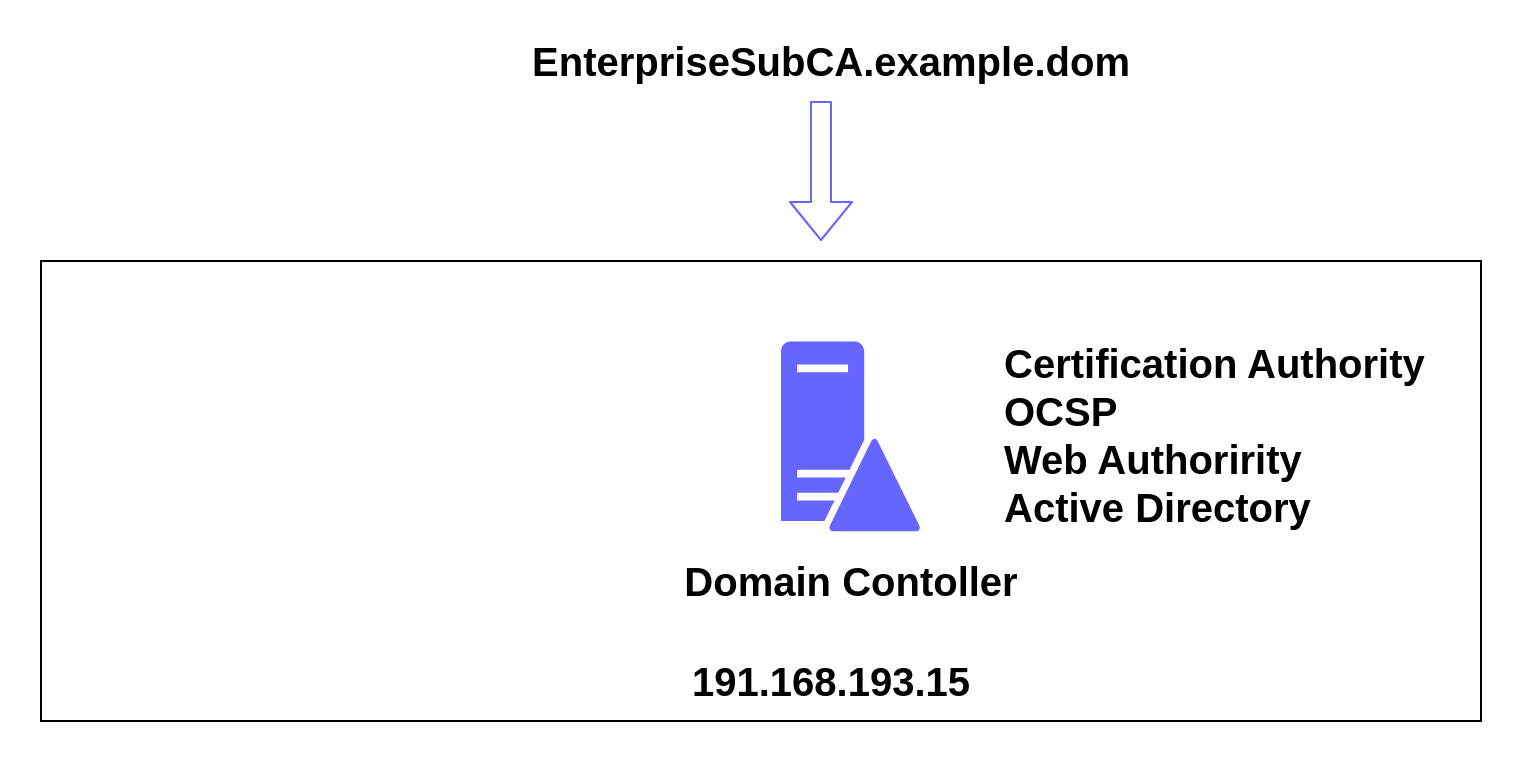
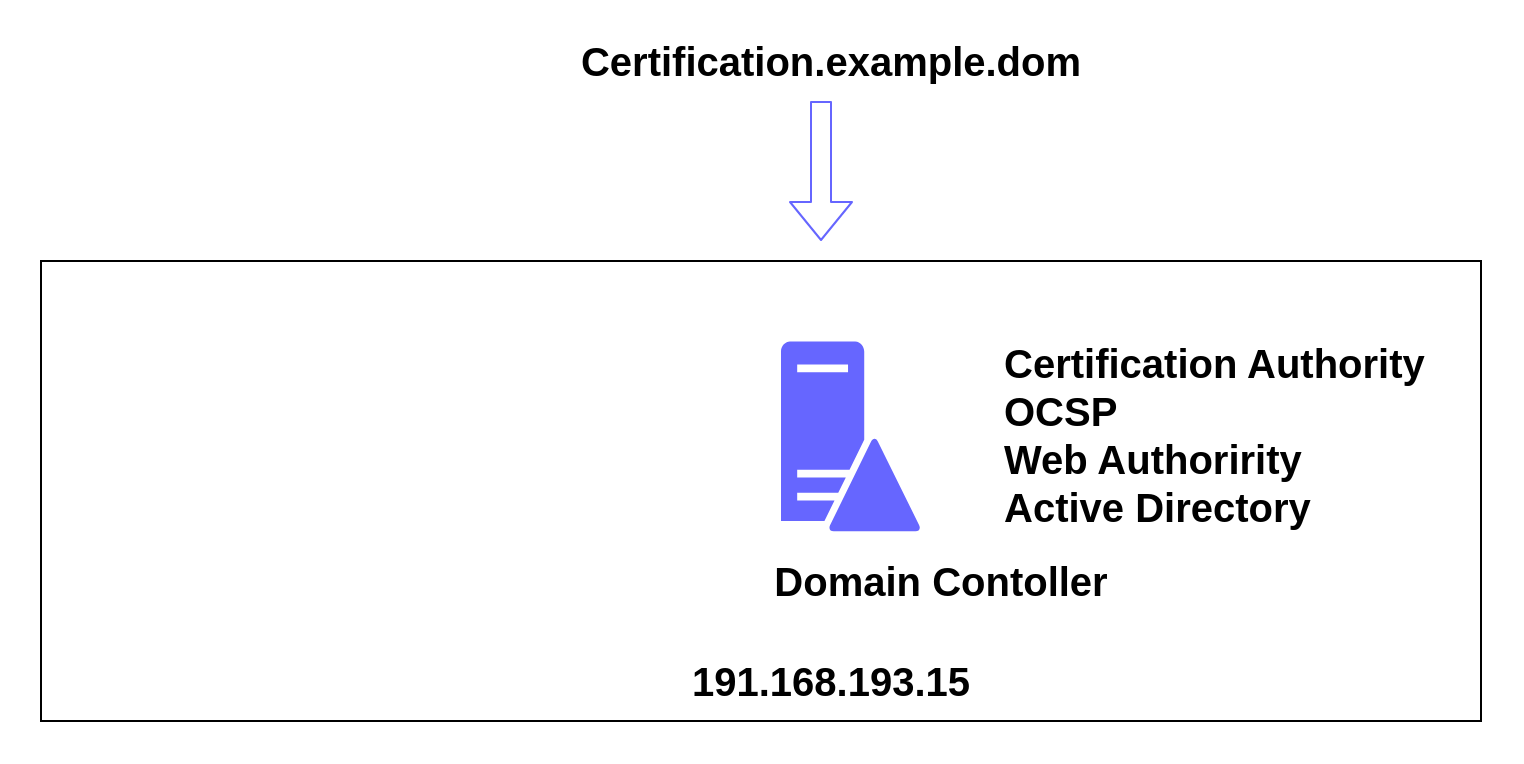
(832, 61) -> (832, 61)
(851, 581) -> (941, 581)
